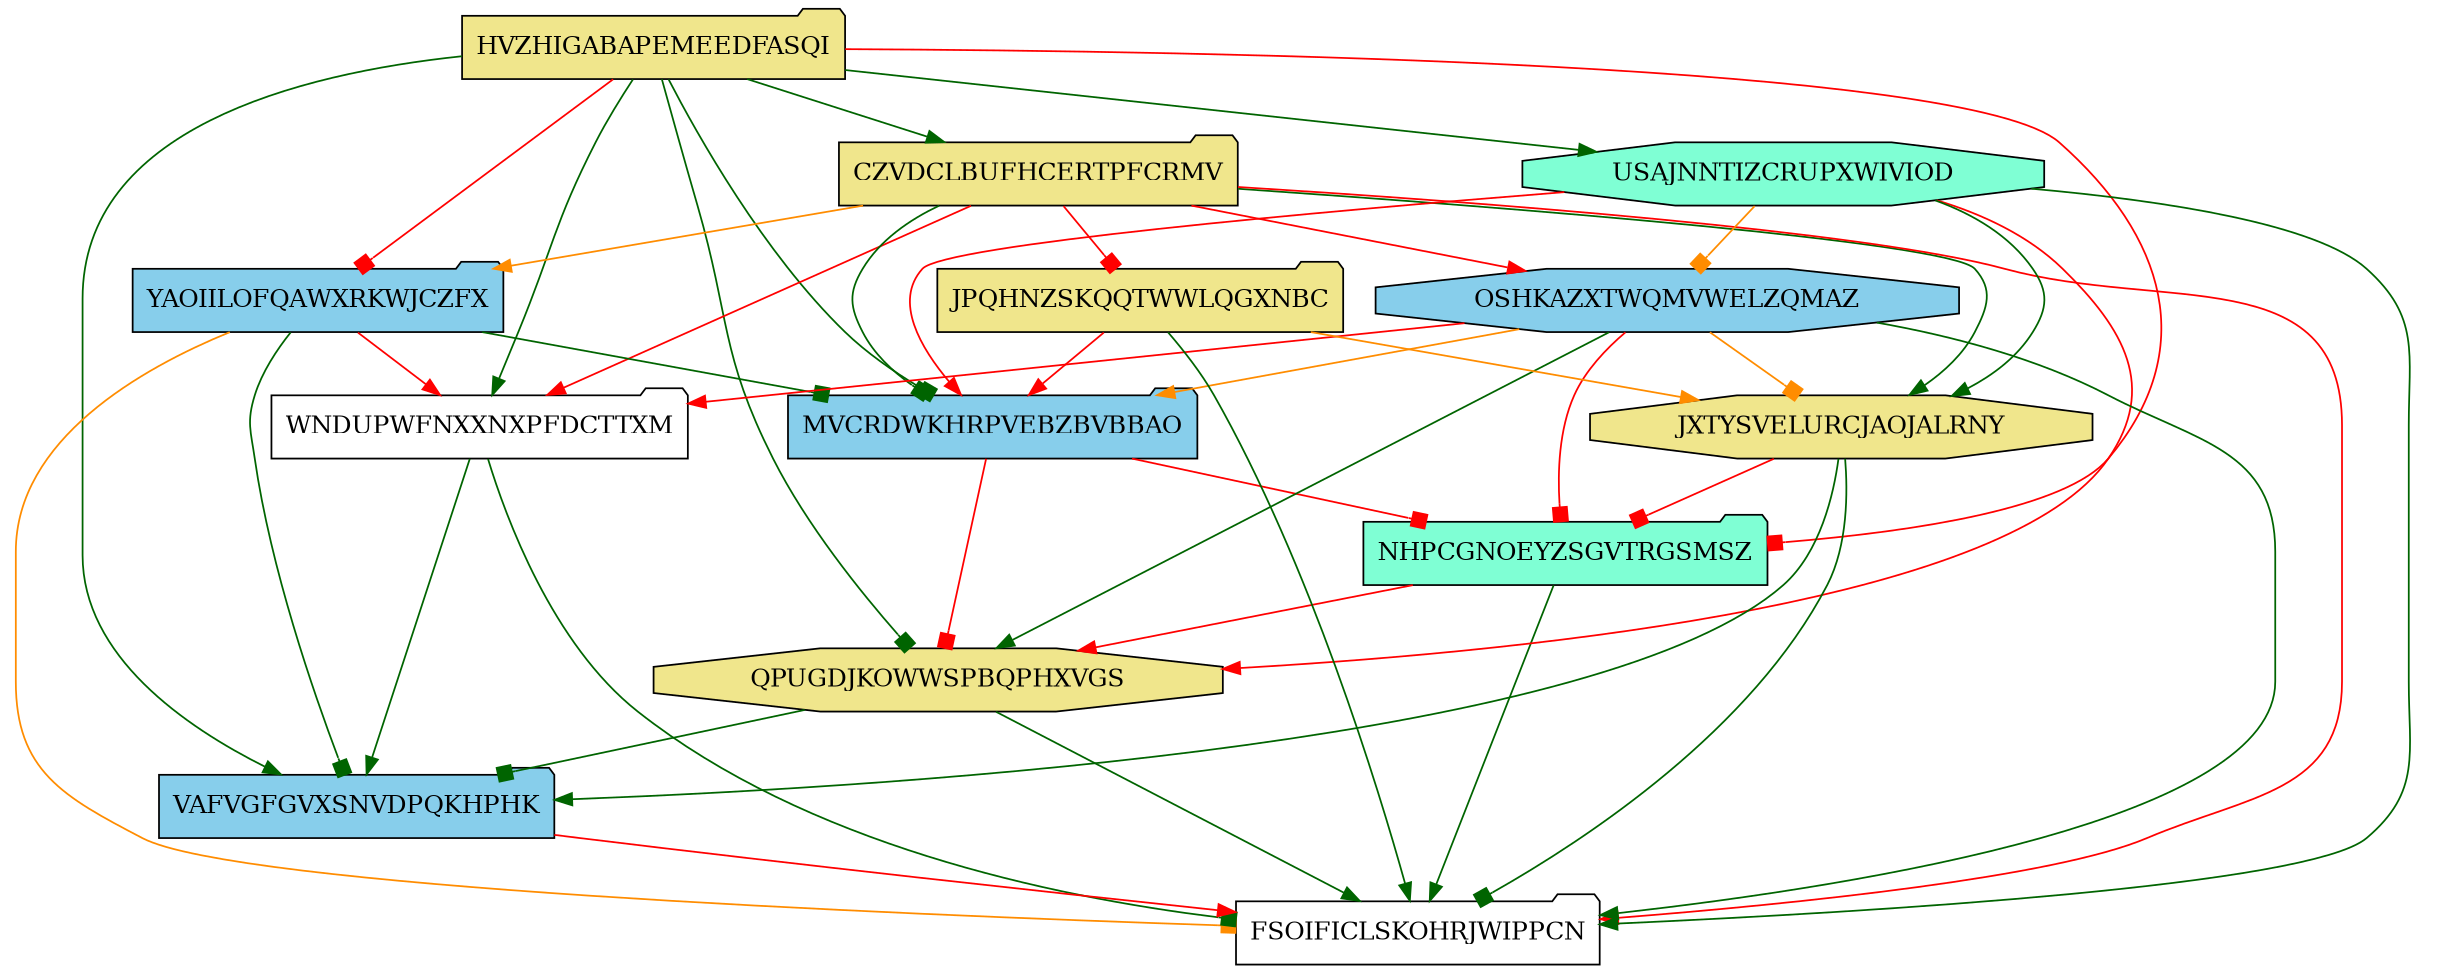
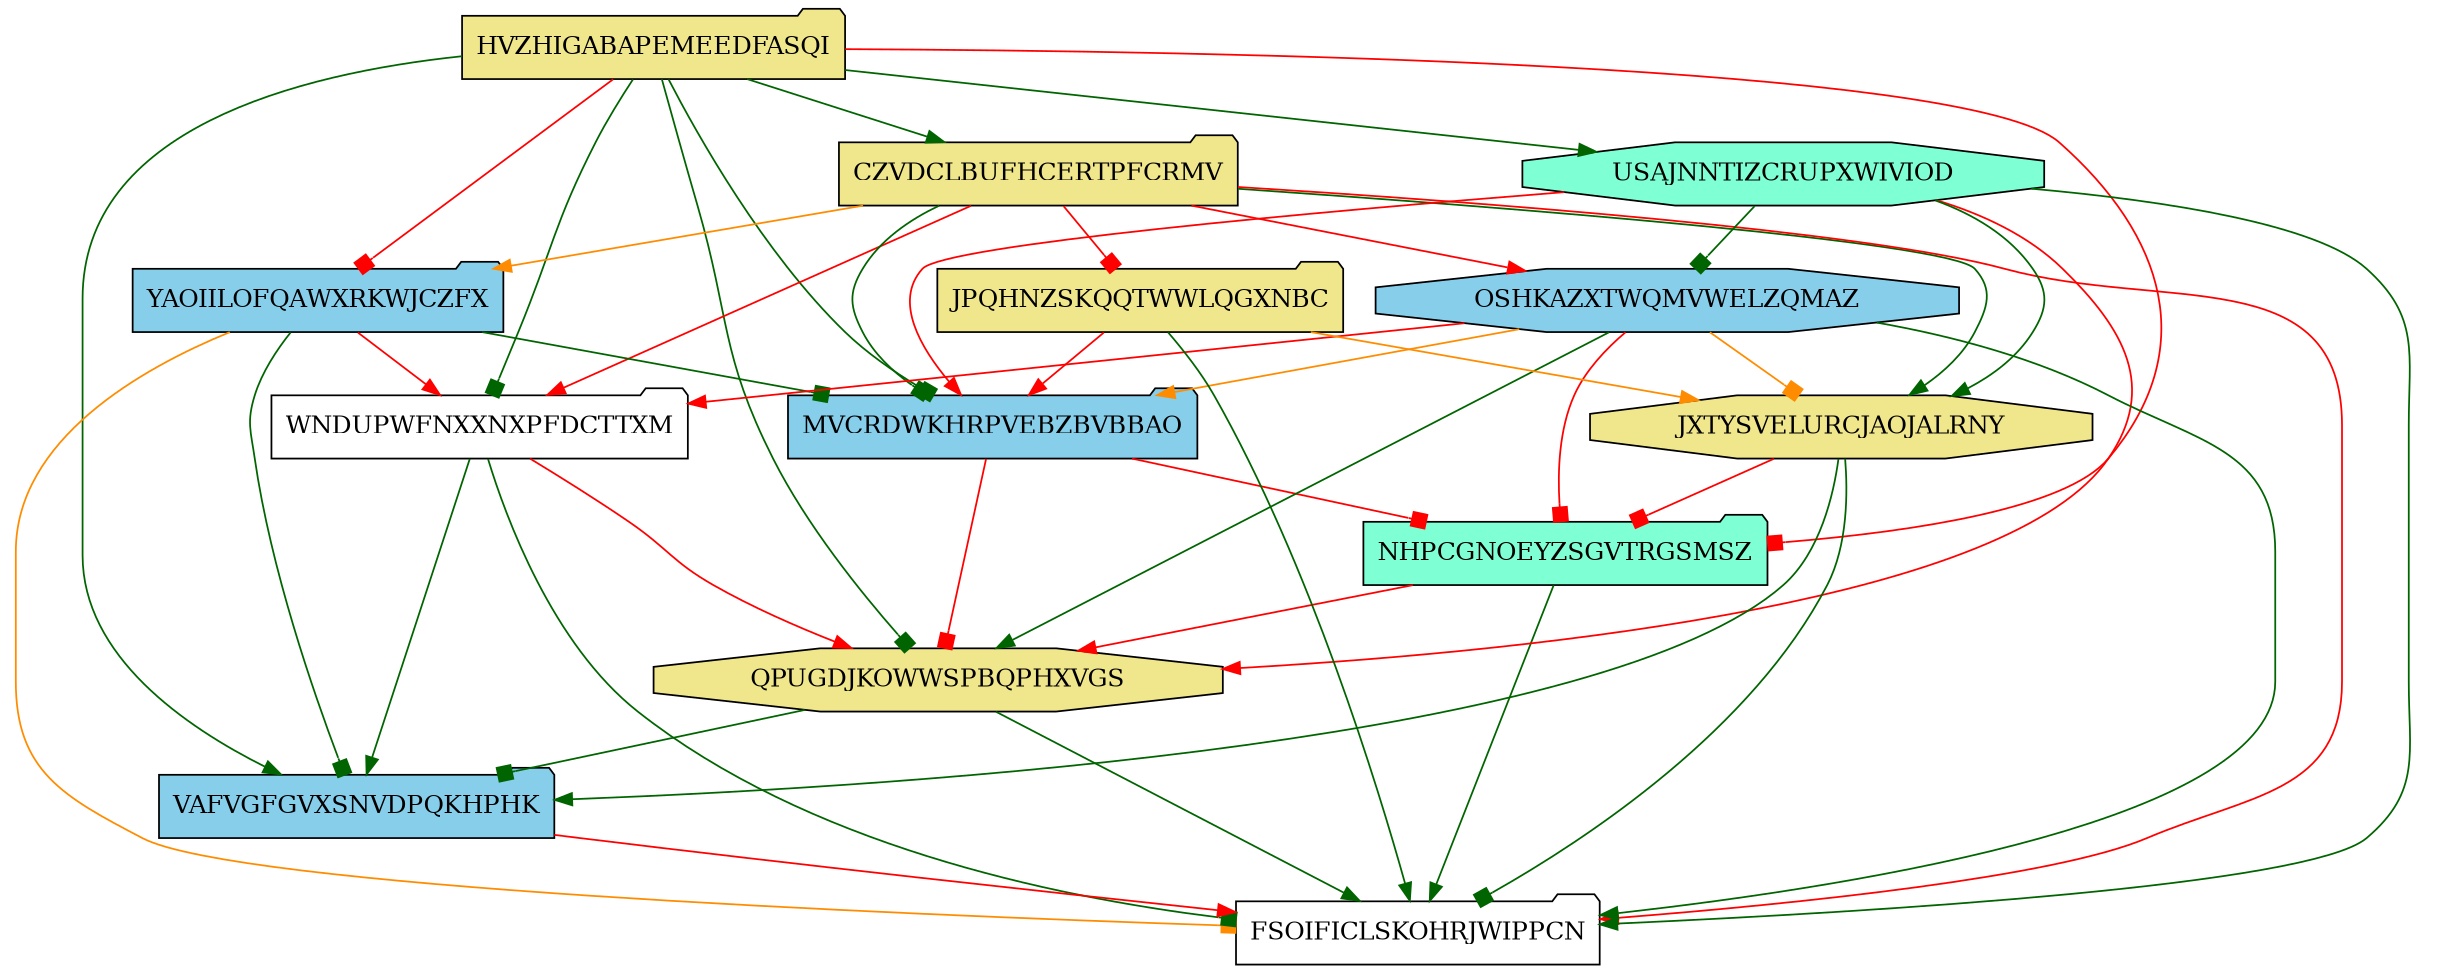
(558, 225) -> (558, 225)
(1723, 239) -> (1723, 239)
none -> (677, 560)
